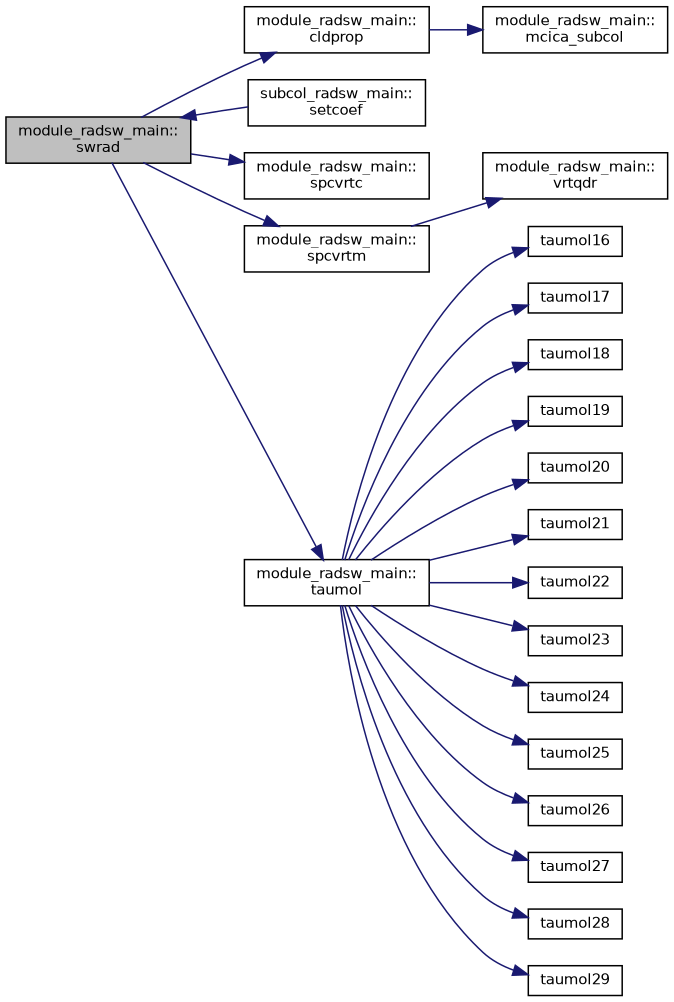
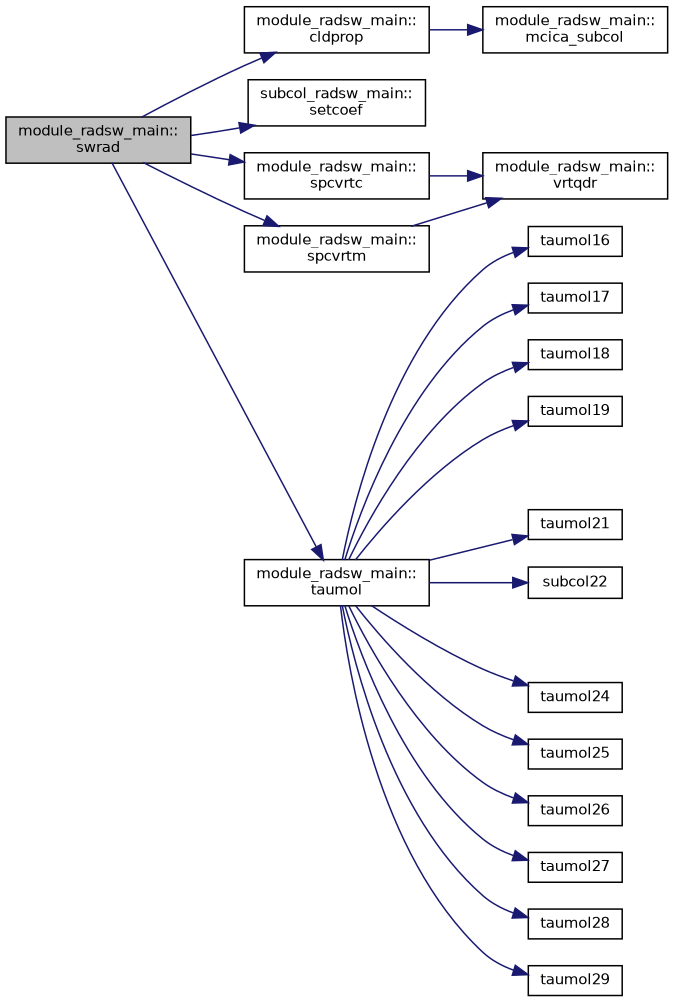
(222, 111) -> (215, 132)
none -> (448, 176)
(575, 468) -> none
(575, 583) -> (575, 583)
(575, 641) -> none
